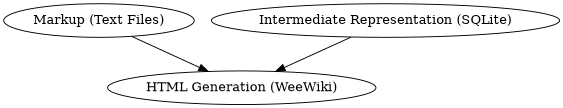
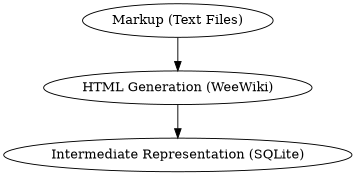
(318, 52) -> (178, 117)
